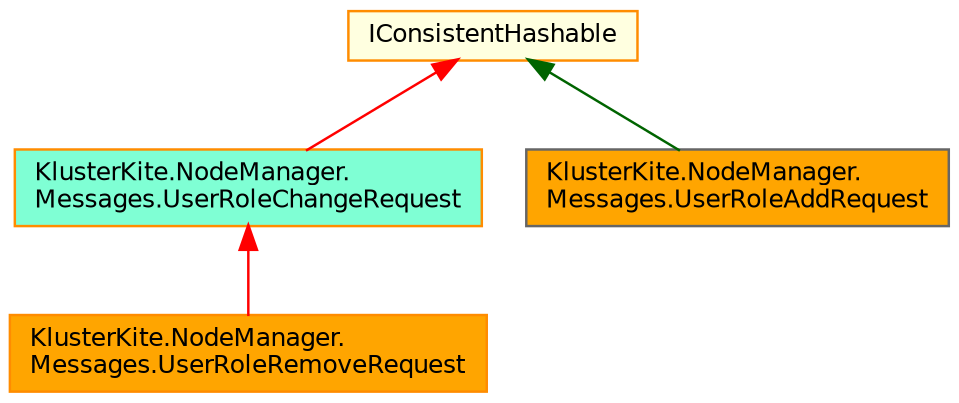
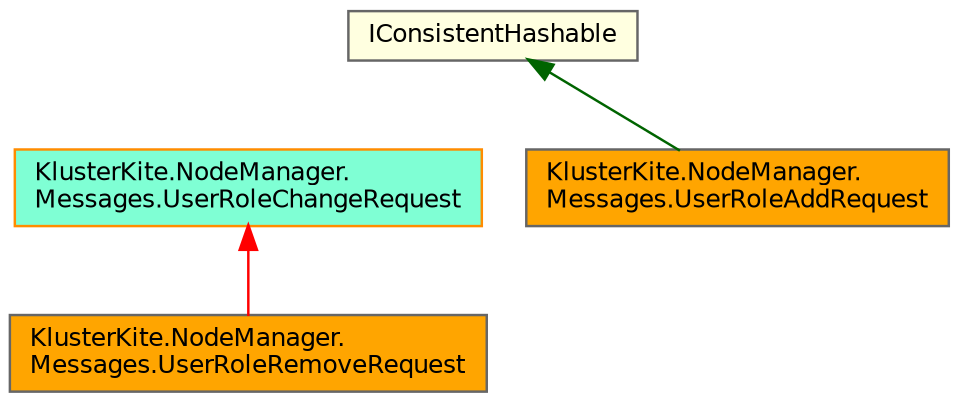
(493, 36) -> (493, 36)
(371, 111) -> none
(248, 353) -> (248, 353)
